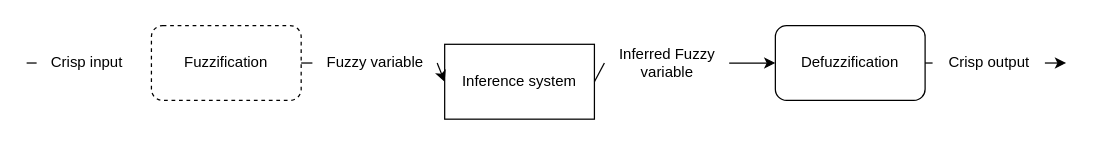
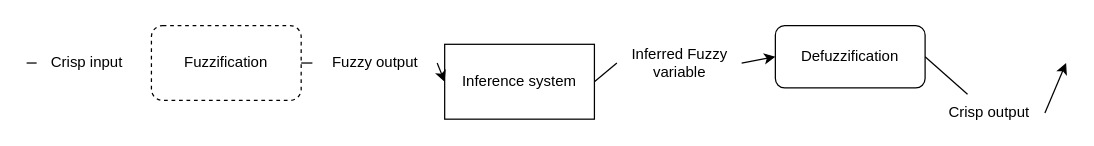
(375, 63) -> (375, 63)
(667, 63) -> (679, 63)
(851, 63) -> (851, 57)
(989, 63) -> (989, 113)
